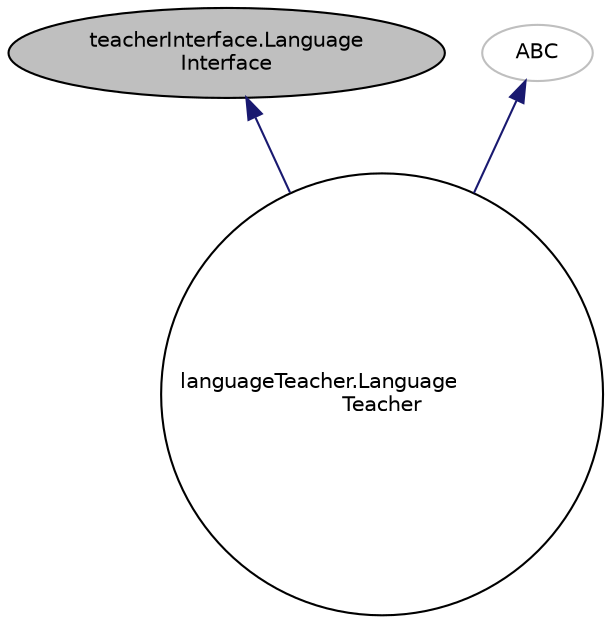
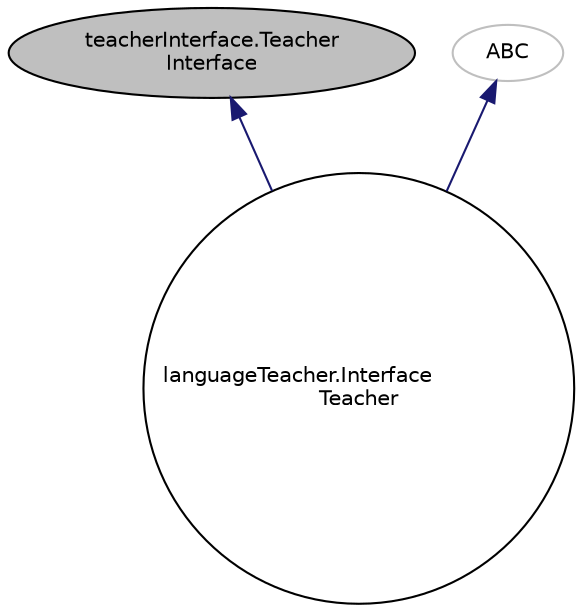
(227, 53) -> (212, 53)
(382, 394) -> (359, 388)
